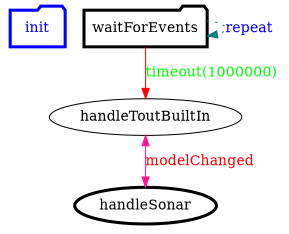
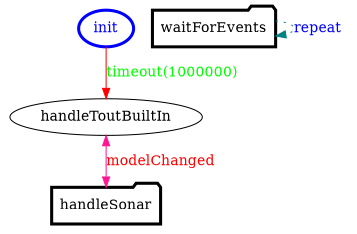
(38, 29) -> (106, 29)
(146, 68) -> (106, 68)
(146, 206) -> (106, 206)
